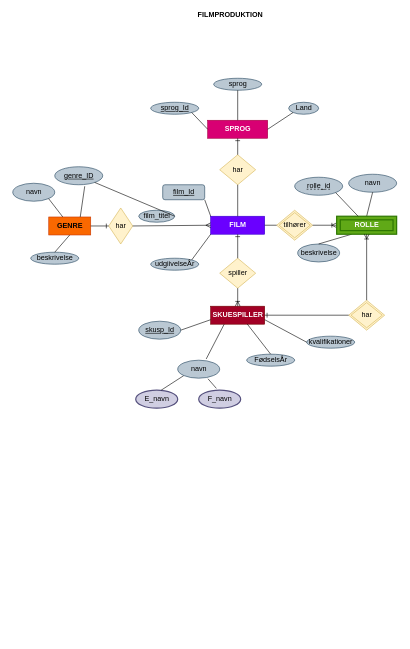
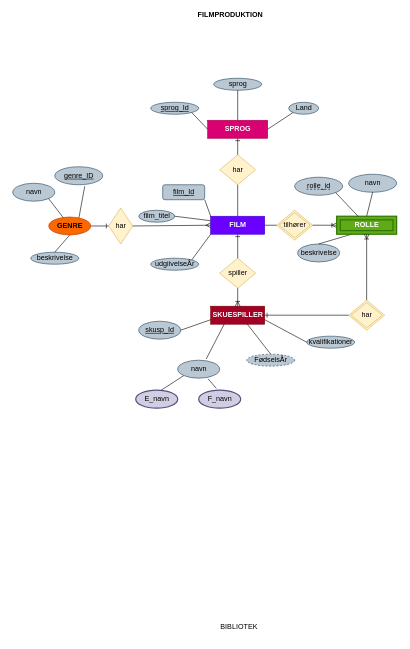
(135, 199) -> (193, 219)
(70, 226) -> (70, 226)
(271, 360) -> (271, 360)
none -> (239, 627)
